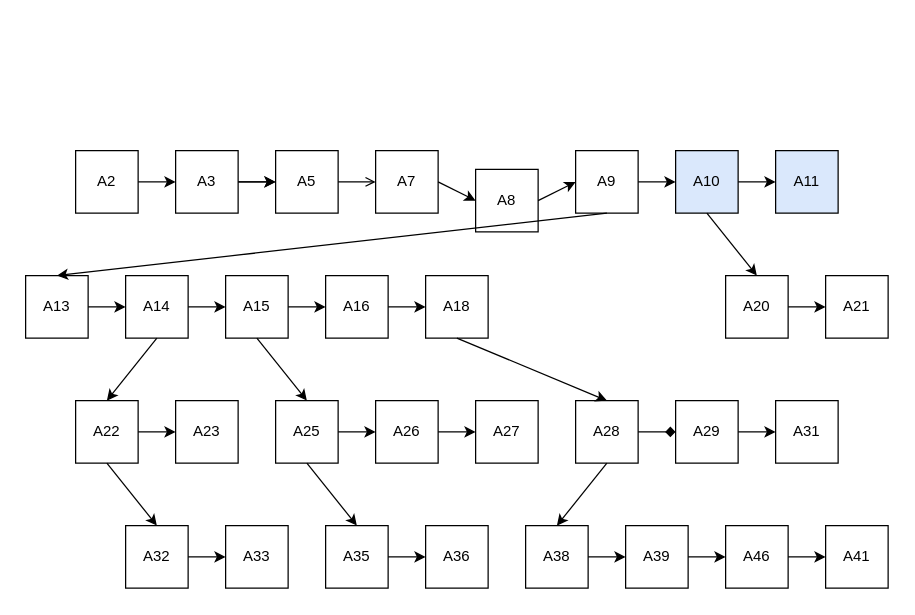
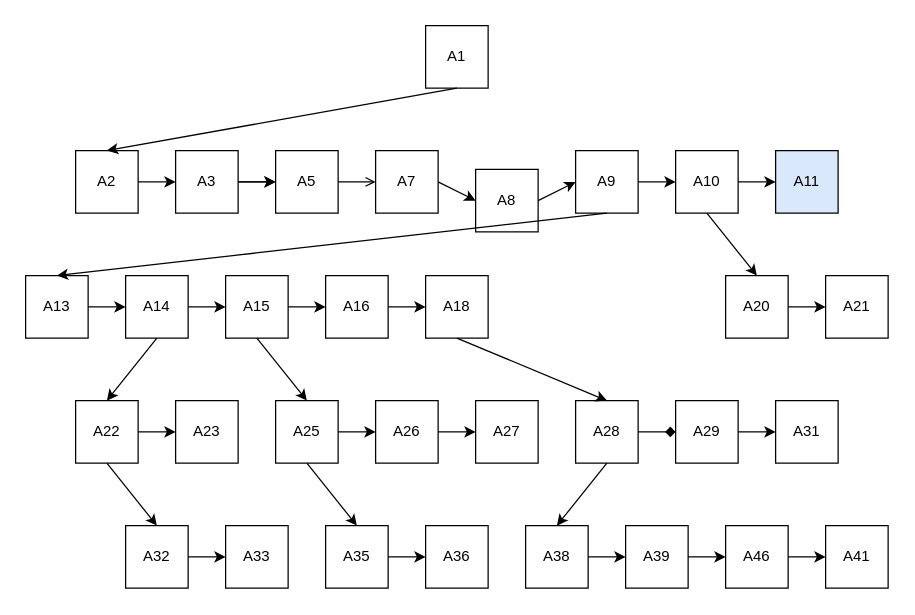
none -> (457, 57)
none -> (286, 119)
(707, 182) -> (707, 182)
